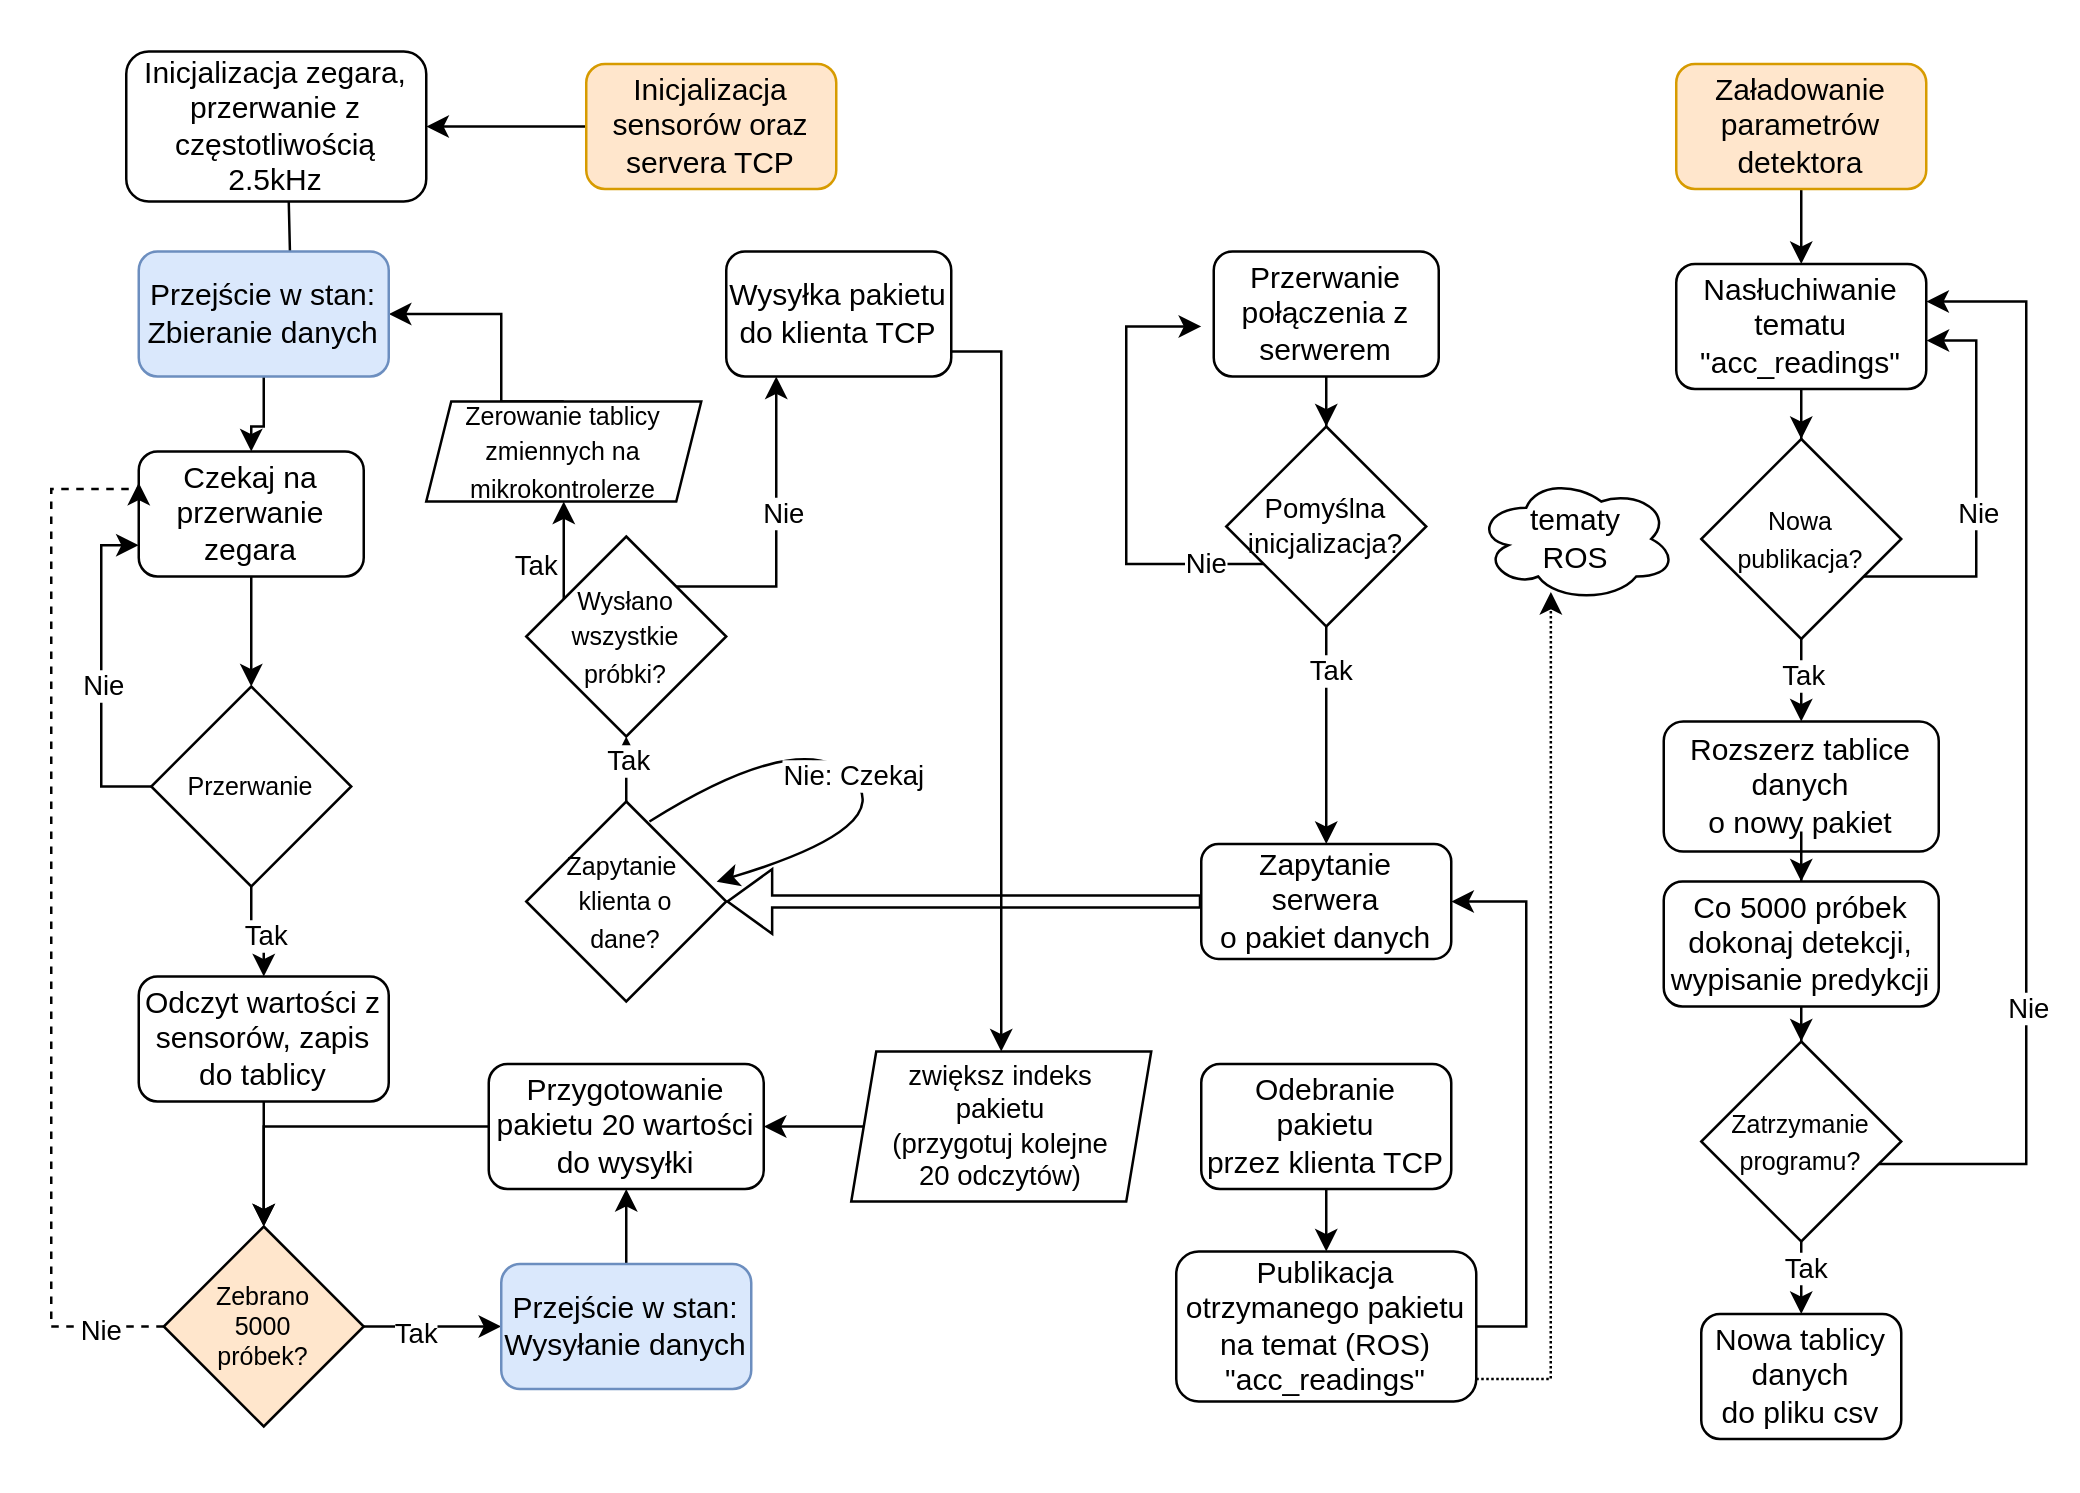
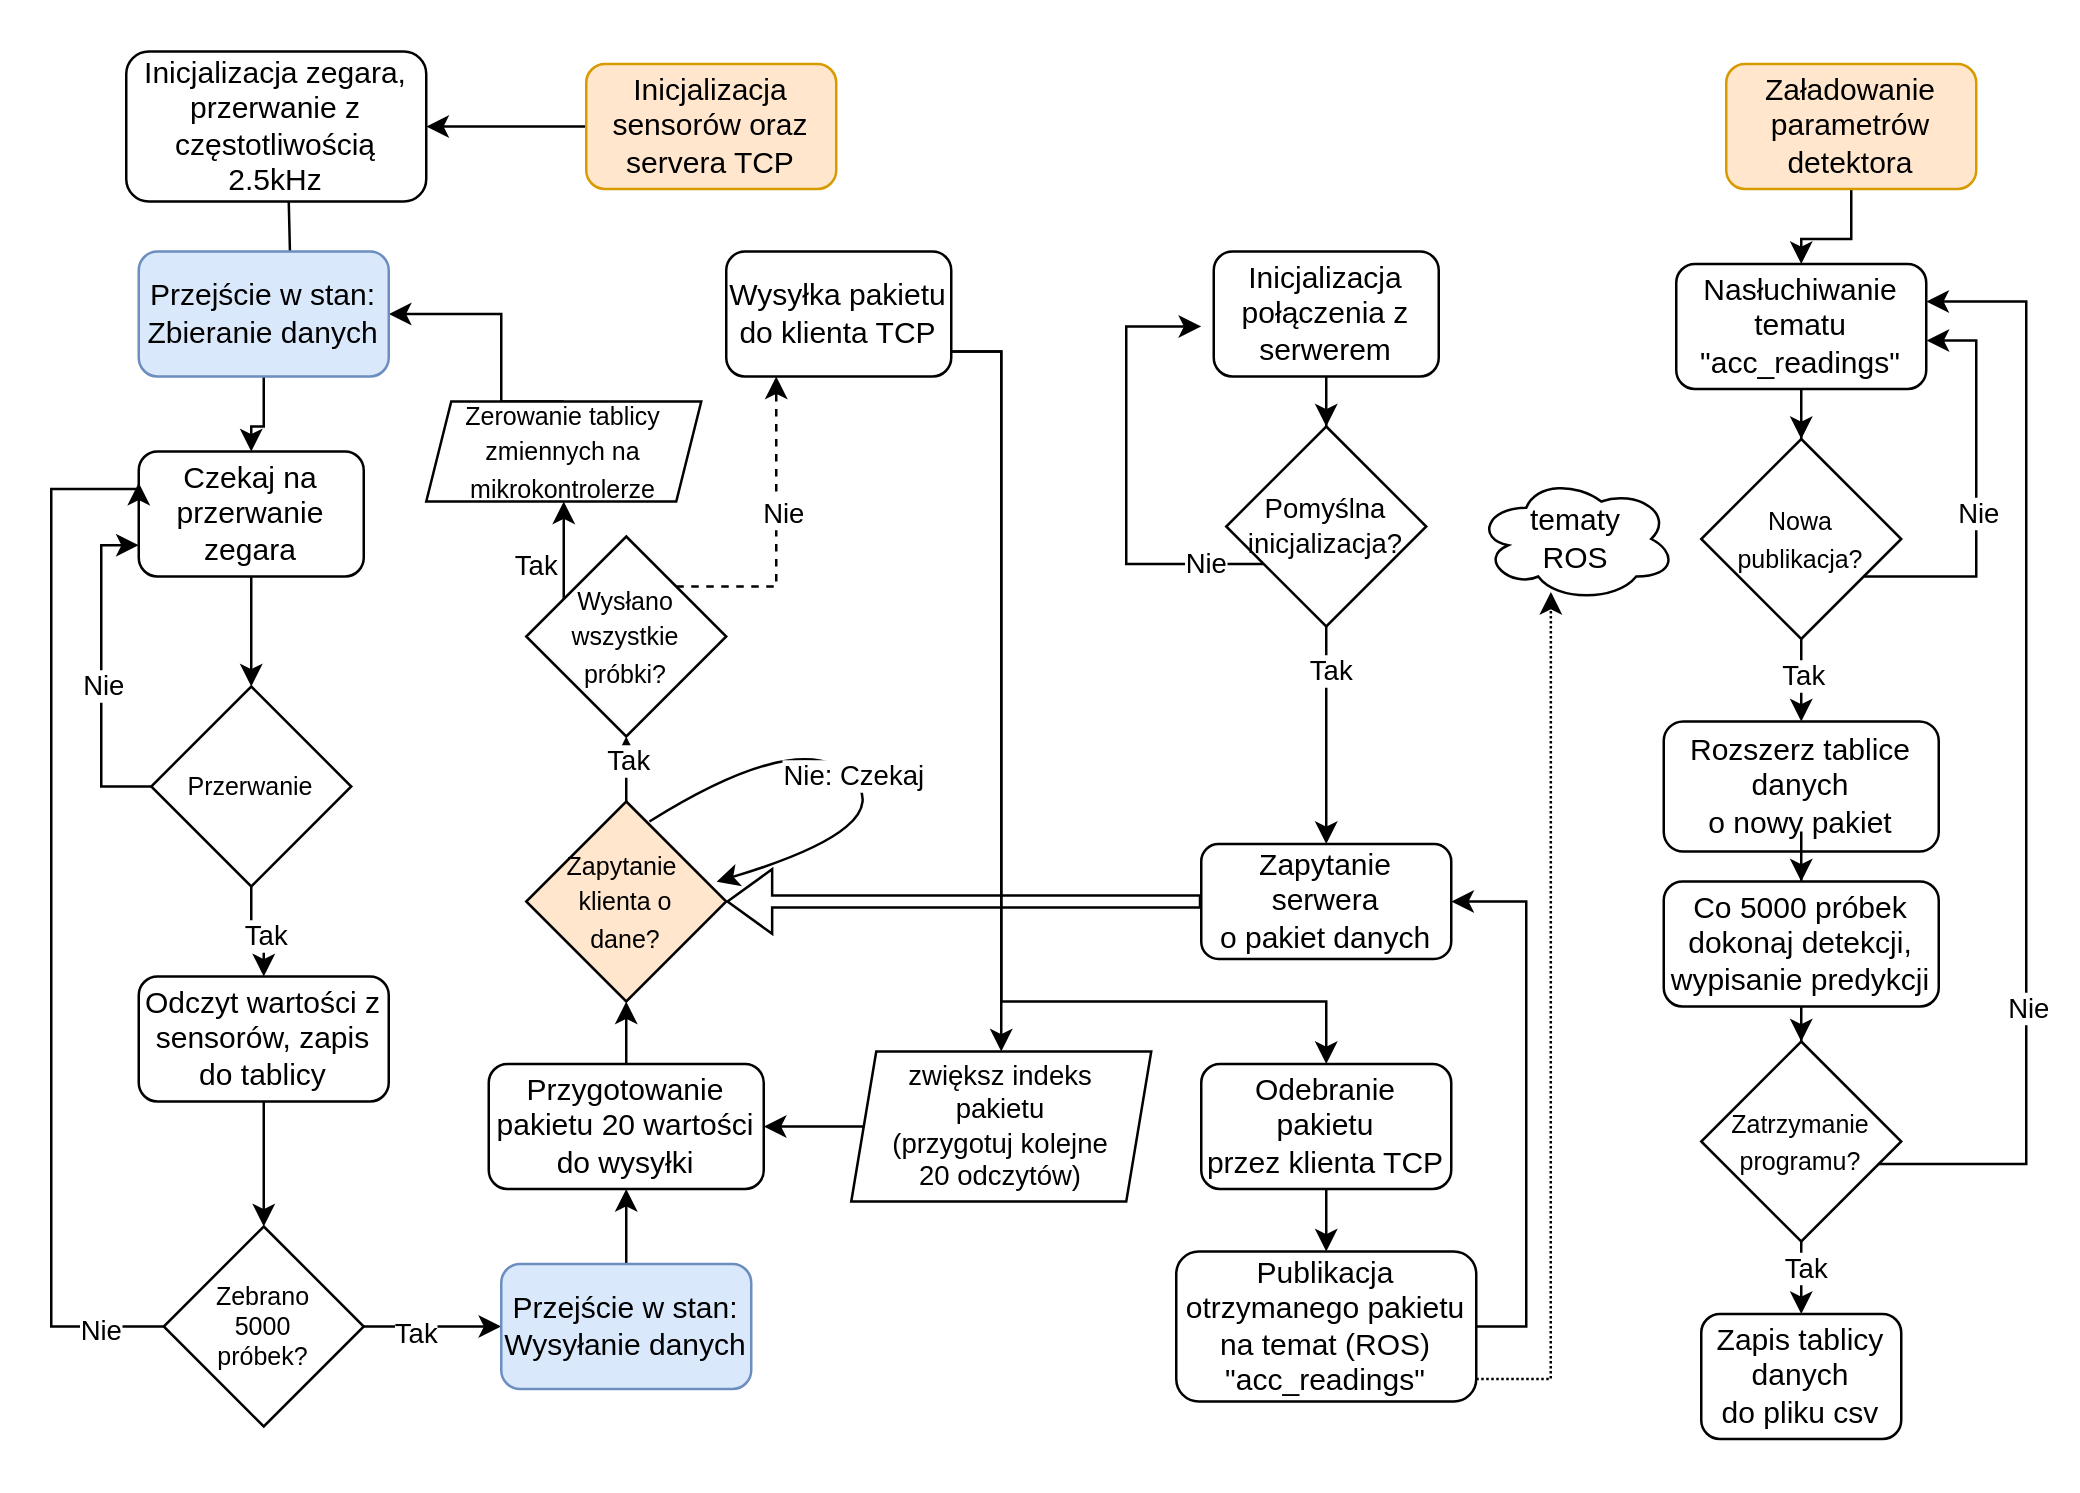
(1801, 126) -> (1851, 126)
(1326, 314) -> (1326, 314)
(752, 586) -> (752, 586)
(51, 882) -> (51, 882)
(626, 901) -> (626, 901)
none -> (1189, 1001)
(378, 1126) -> (626, 1024)
(264, 1326) -> (264, 1326)
(1801, 1376) -> (1801, 1376)
